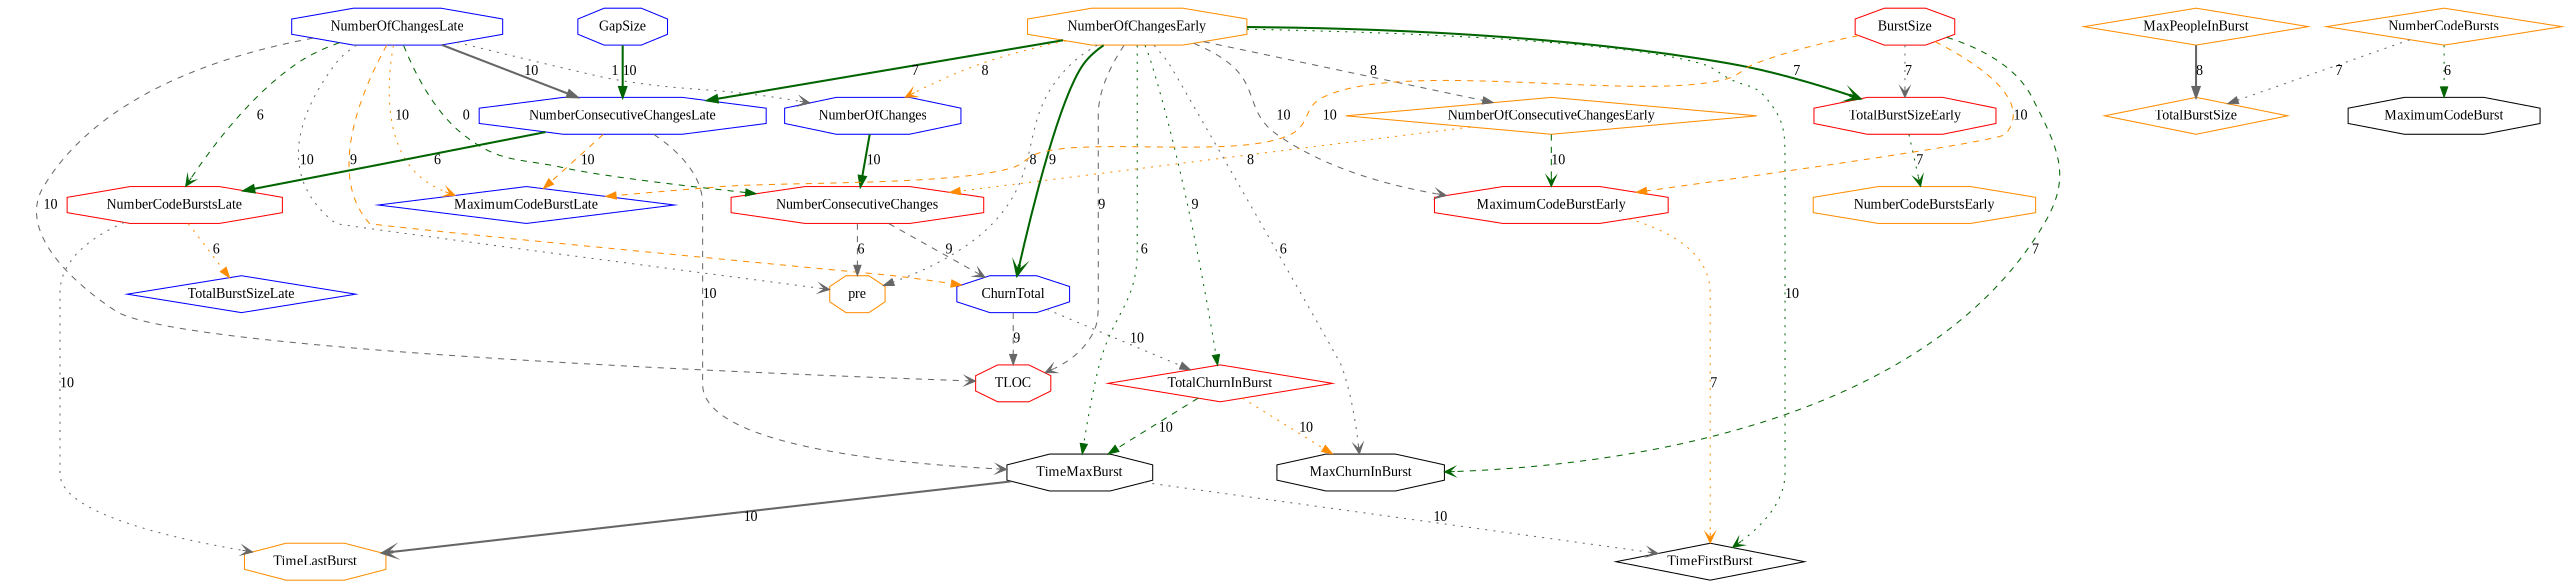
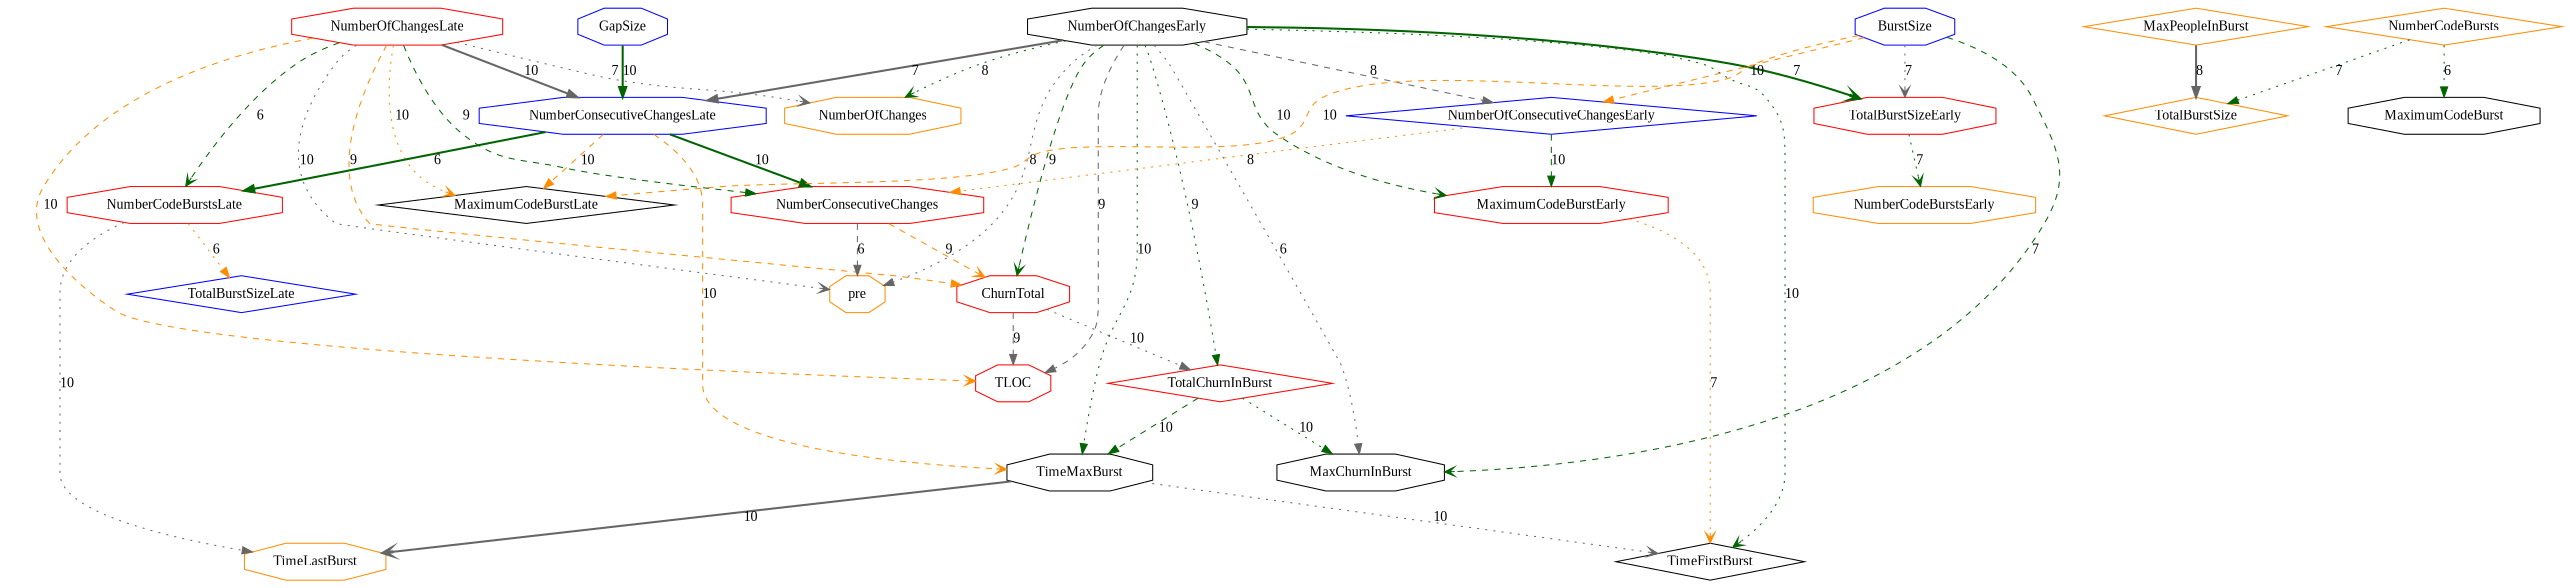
(397, 27) -> (397, 27)
(1137, 27) -> (1137, 27)
(1905, 27) -> (1905, 27)
(988, 61) -> (988, 61)
(890, 69) -> (890, 69)
(2324, 70) -> (2324, 70)
(615, 71) -> (615, 71)
(466, 116) -> (466, 116)
(873, 116) -> (873, 116)
(1551, 116) -> (1551, 116)
(1289, 142) -> (1289, 142)
(1051, 144) -> (1051, 144)
(866, 155) -> (735, 159)
(1551, 155) -> (1551, 155)
(1892, 155) -> (1739, 69)
(526, 205) -> (526, 205)
(1098, 213) -> (1098, 213)
(1270, 239) -> (1270, 239)
(932, 248) -> (932, 248)
(1144, 250) -> (1144, 250)
(1013, 294) -> (1013, 294)
(302, 343) -> (302, 343)
(713, 407) -> (713, 407)
(1283, 423) -> (1283, 423)
(60, 436) -> (60, 436)
